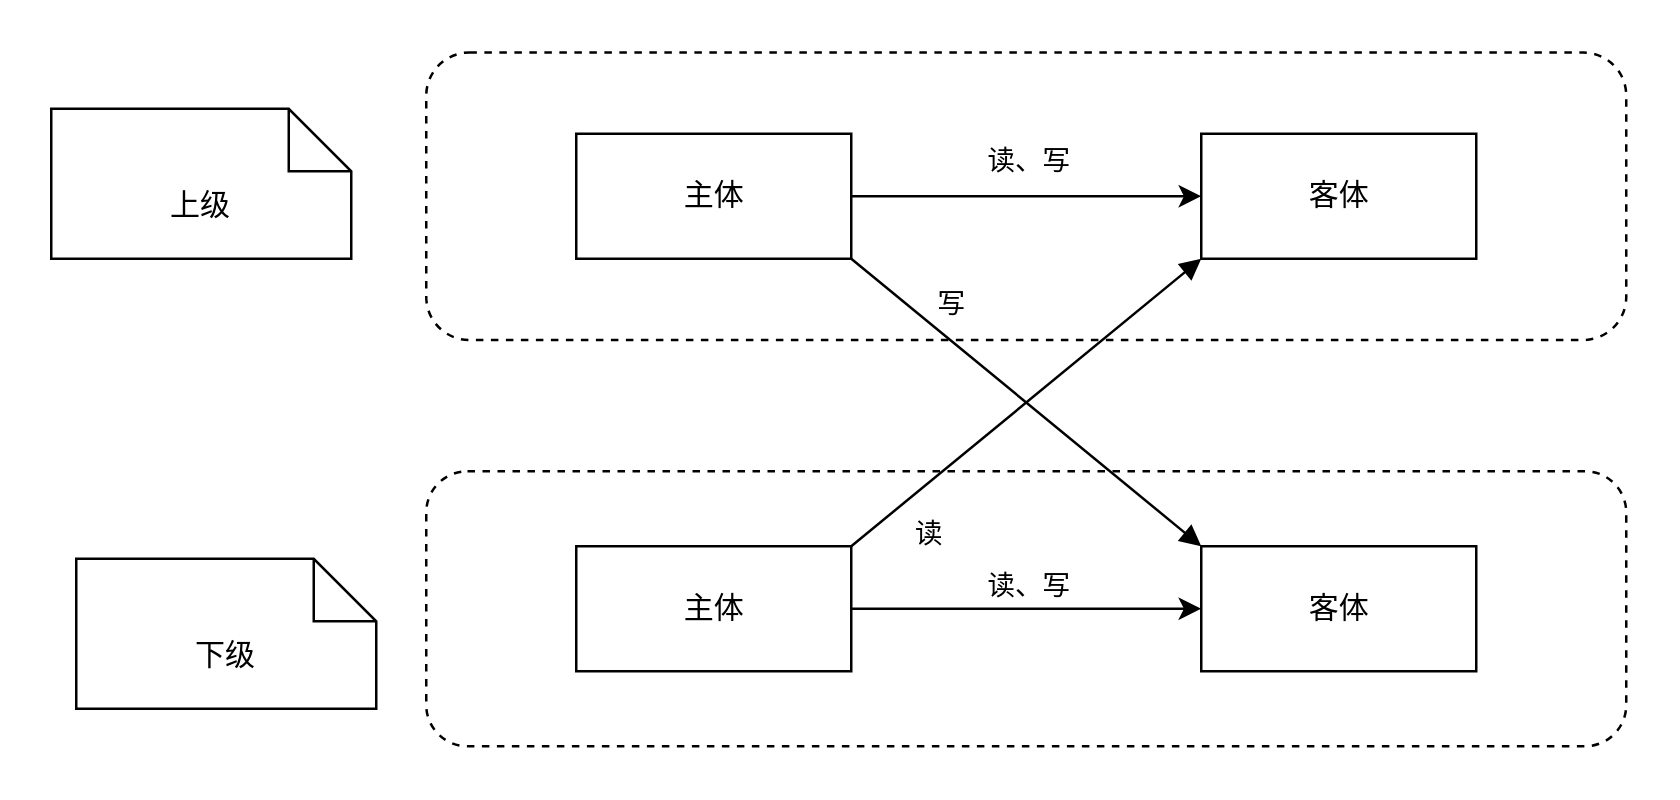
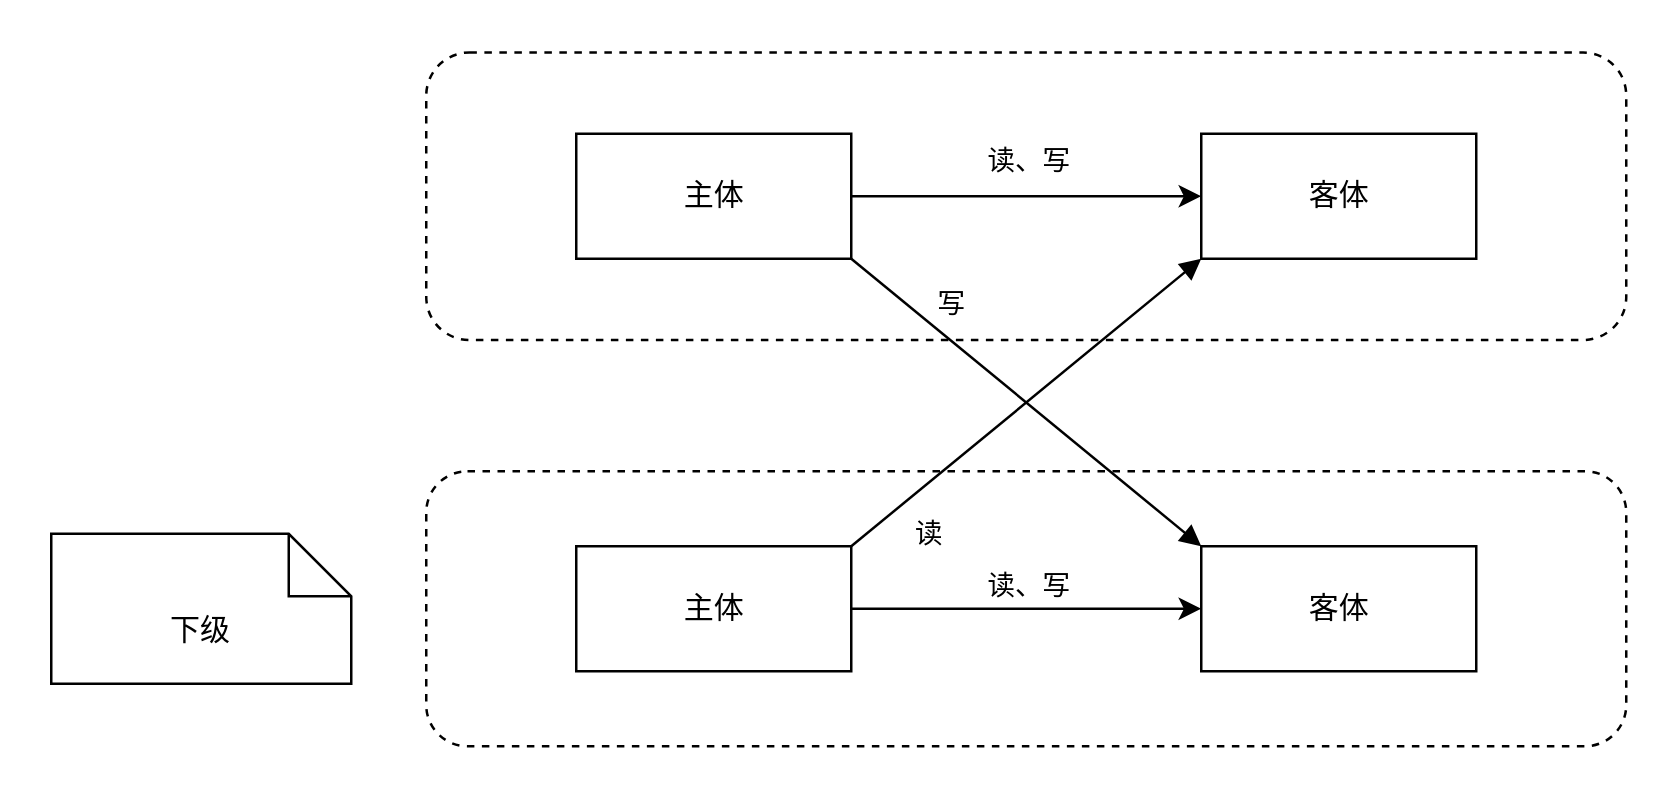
(201, 184) -> none
(226, 634) -> (201, 609)
